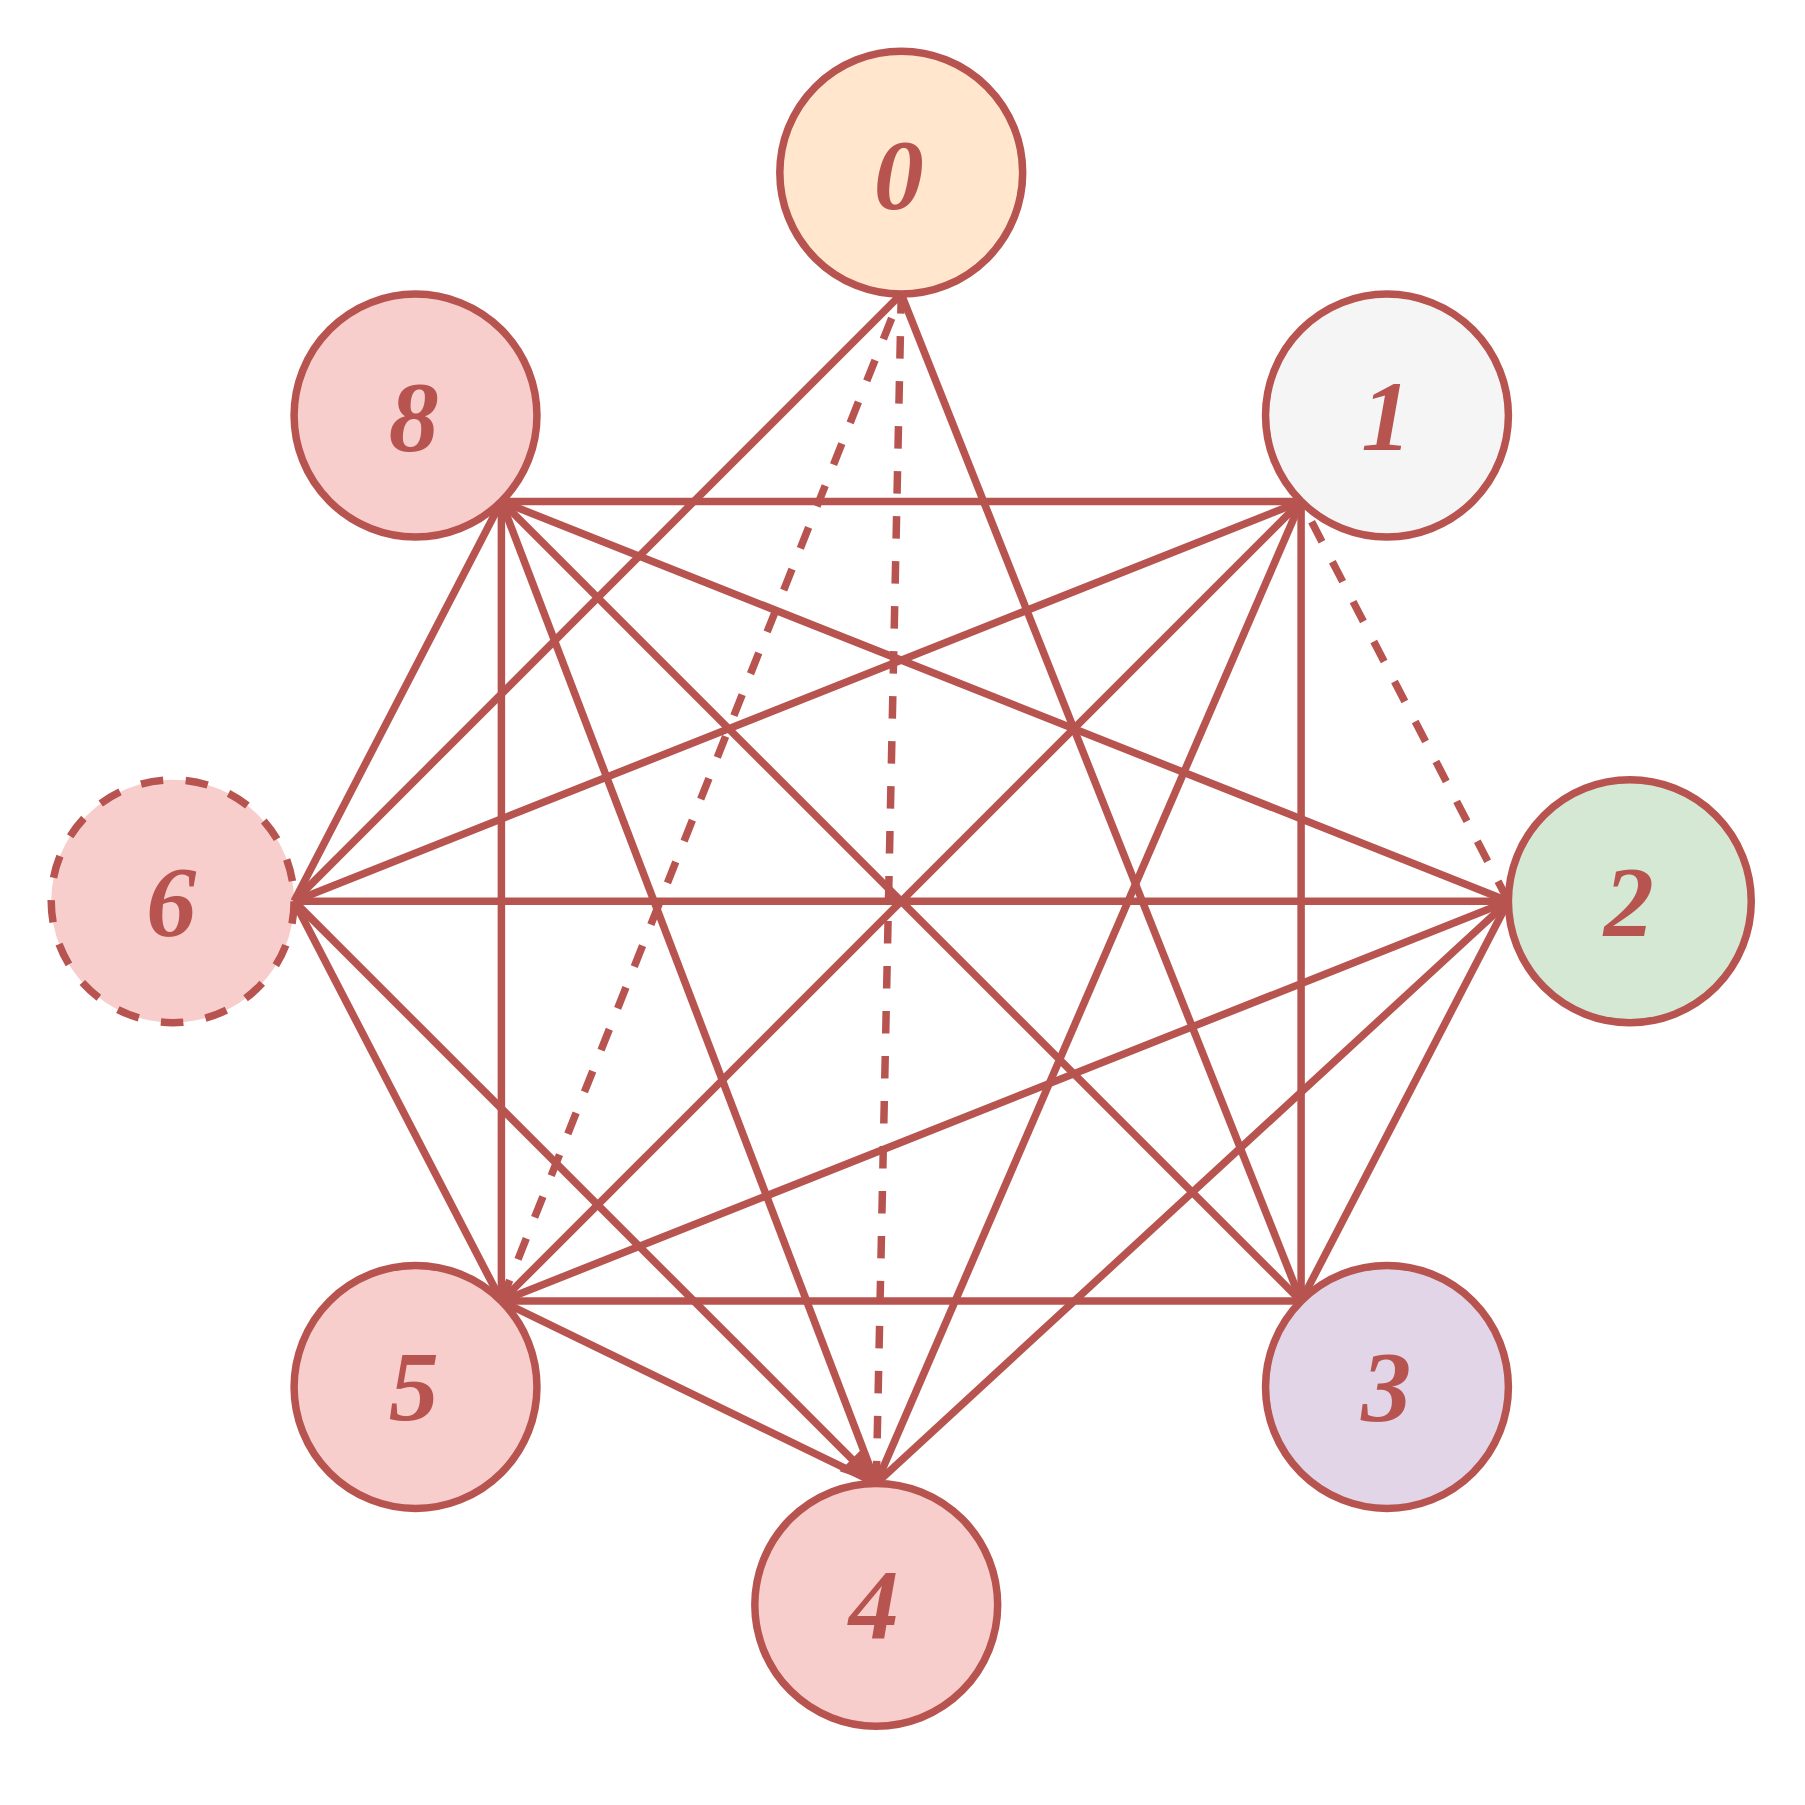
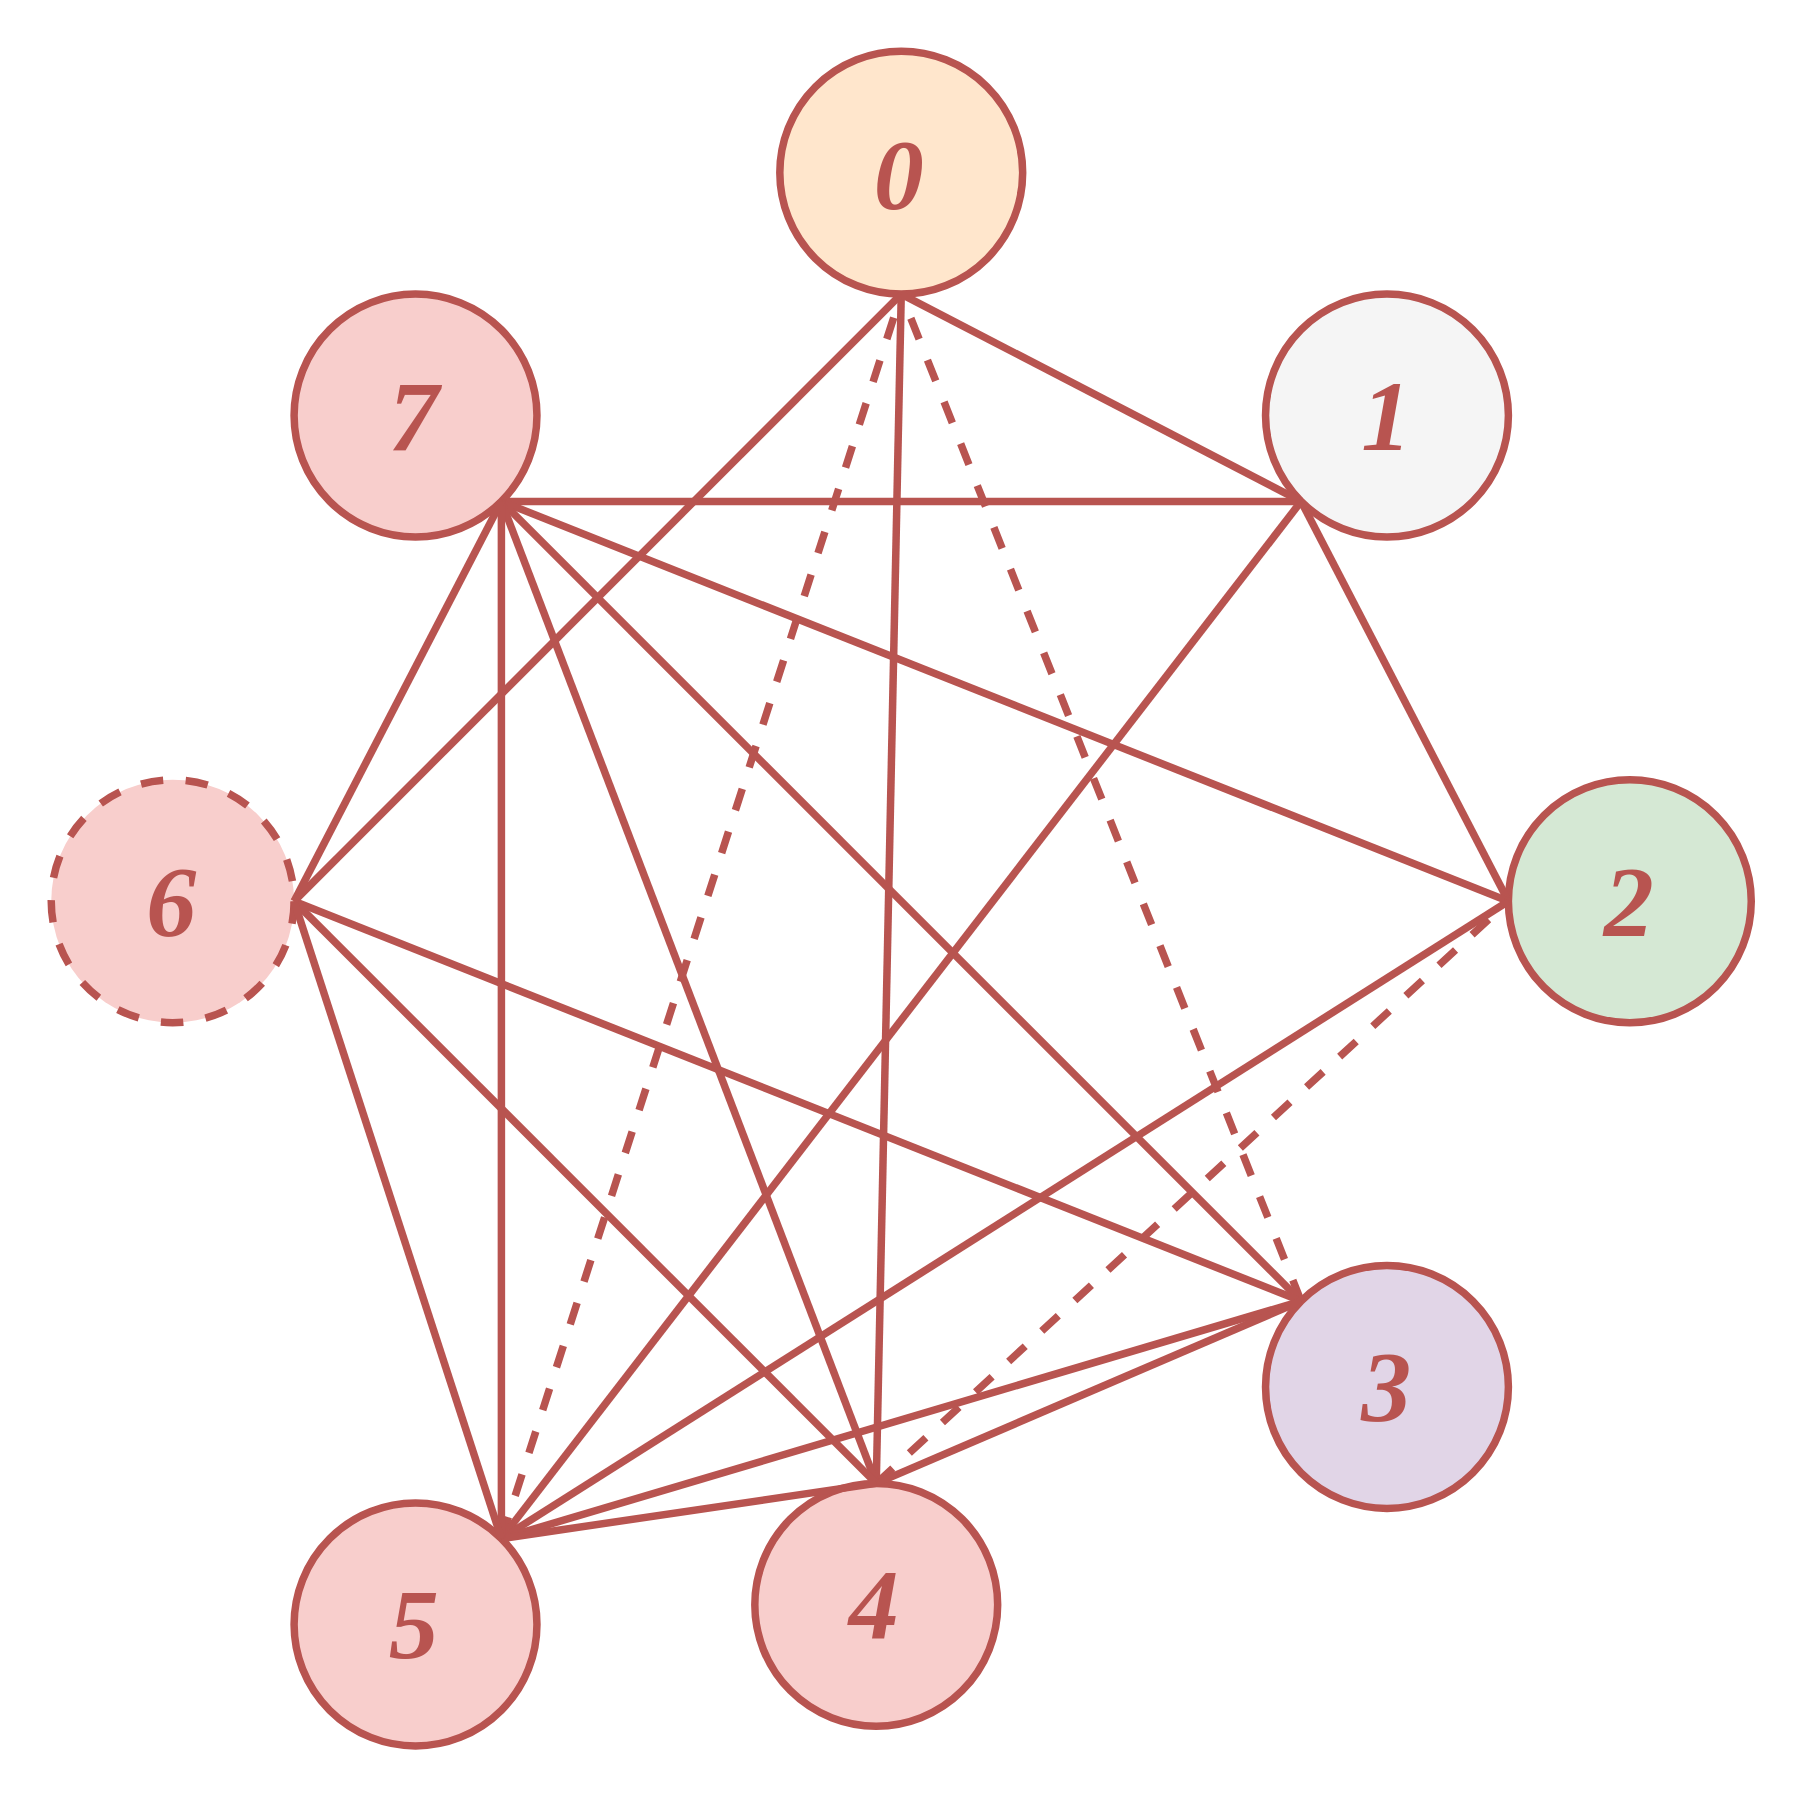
none -> (1099, 397)
(415, 416) -> (415, 416)
(1160, 558) -> none
(1241, 641) -> none
(1301, 664) -> none
(1493, 871) -> (1493, 871)
(401, 901) -> none
none -> (401, 944)
(1404, 1102) -> none
(1272, 1228) -> (1272, 1228)
(416, 1387) -> (416, 1624)
none -> (1079, 1397)
(877, 1449) -> (877, 1449)
(854, 1462) -> (856, 1464)
(898, 1463) -> (898, 1463)
